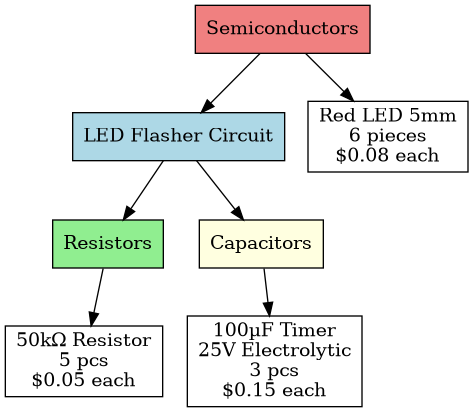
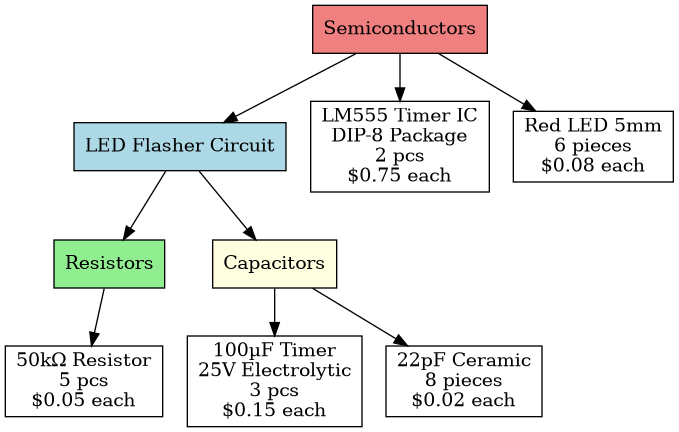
none -> (400, 147)
none -> (464, 381)
